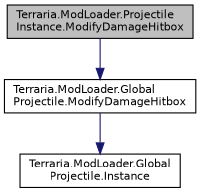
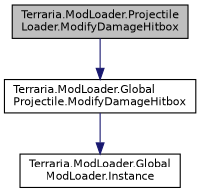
(100, 22) -> (100, 22)
(100, 171) -> (100, 171)
